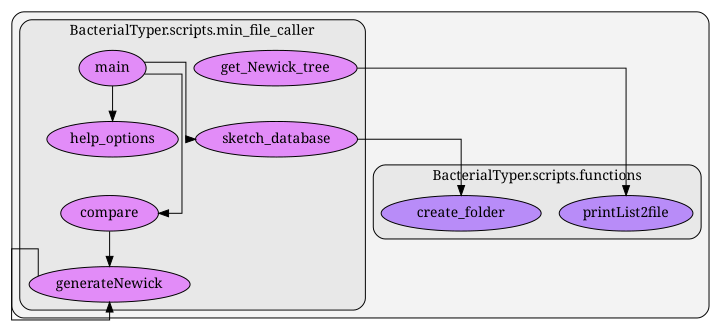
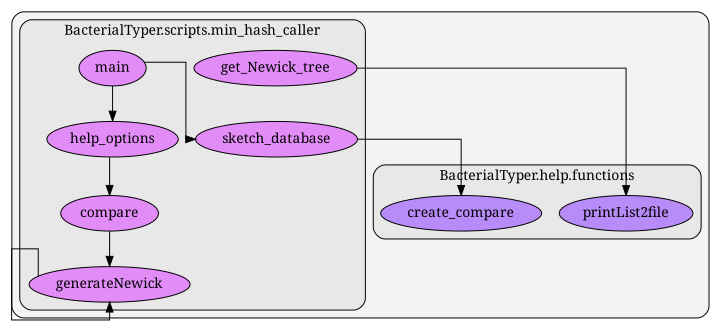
(193, 31) -> (193, 31)
(182, 146) -> (110, 171)
(537, 176) -> (537, 176)
(461, 213) -> (461, 213)
